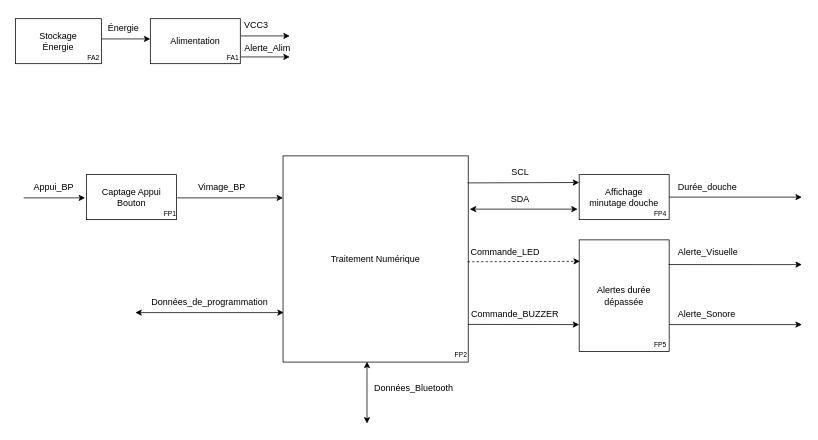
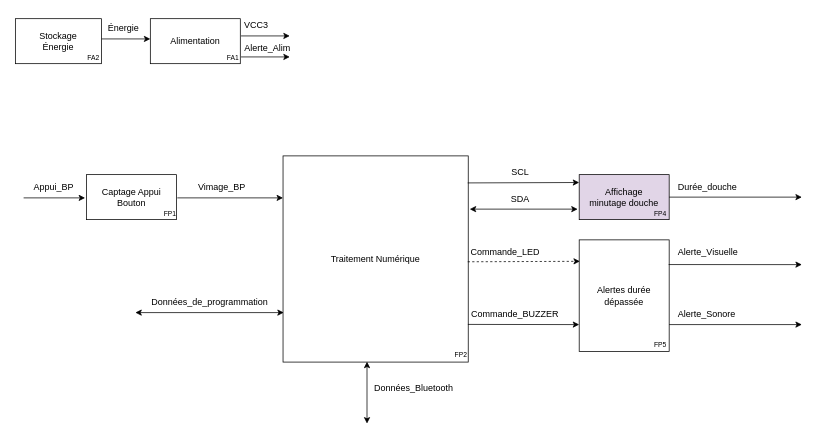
(624, 197) -> (624, 197)
